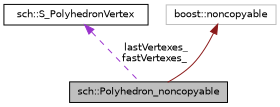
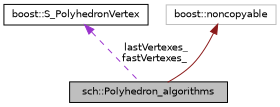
(76, 15) -> (76, 15)
(149, 92) -> (149, 92)
